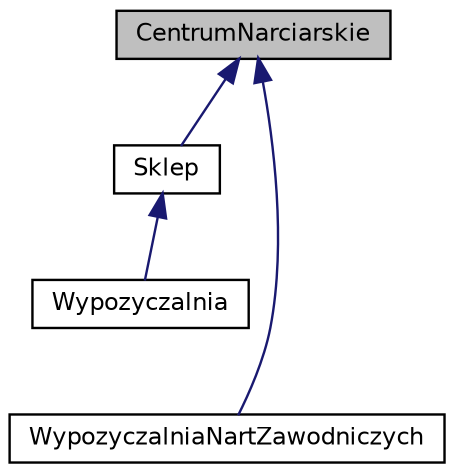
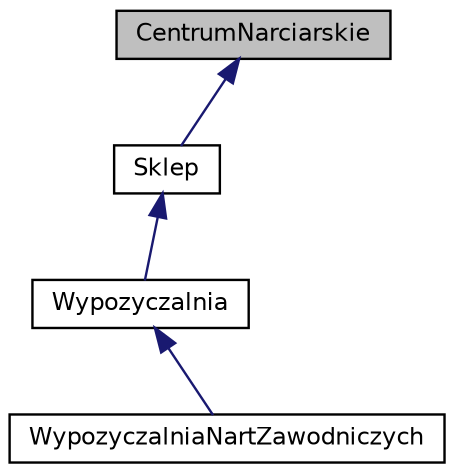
(278, 251) -> (191, 382)
